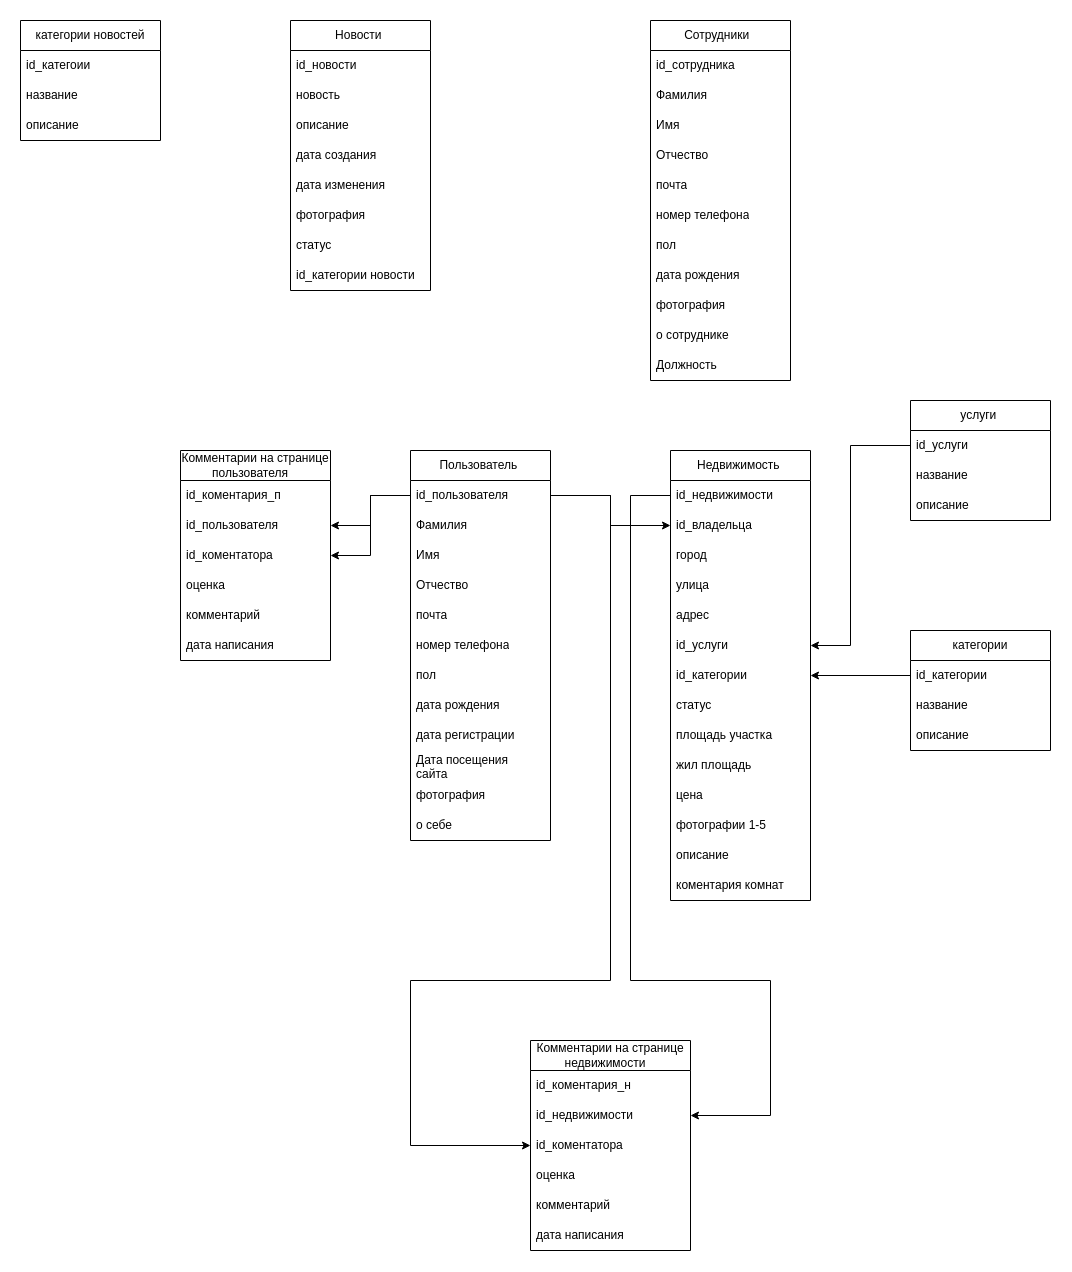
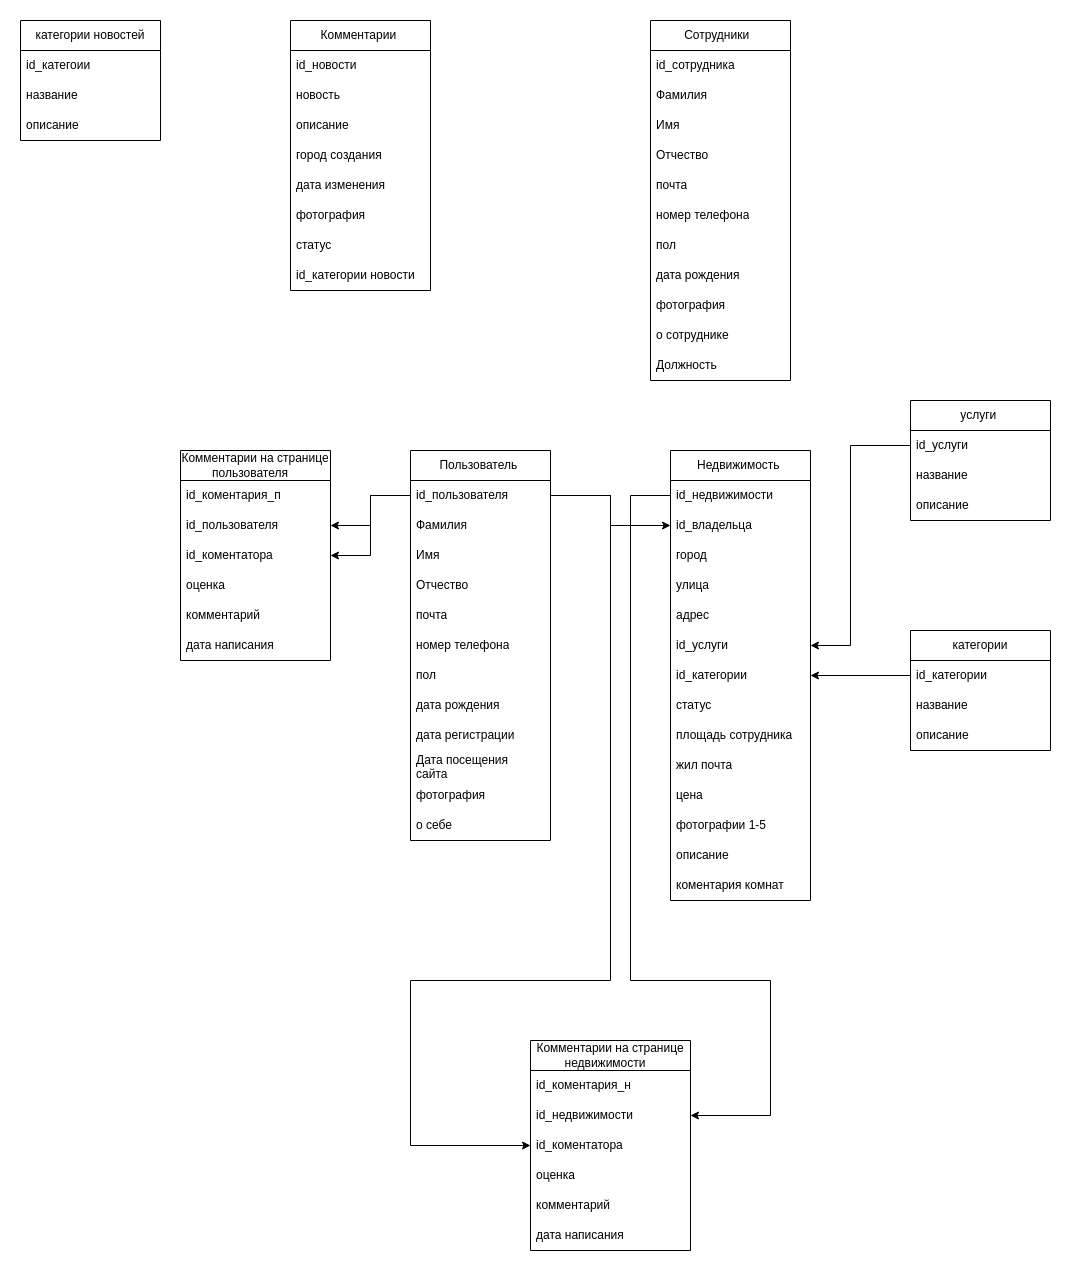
(361, 36) -> (361, 36)
(339, 156) -> (342, 156)
(725, 736) -> (735, 736)
(712, 766) -> (705, 766)
